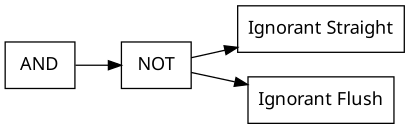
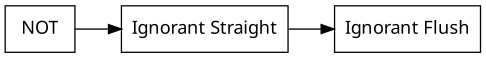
(40, 65) -> none
(213, 77) -> (305, 29)
